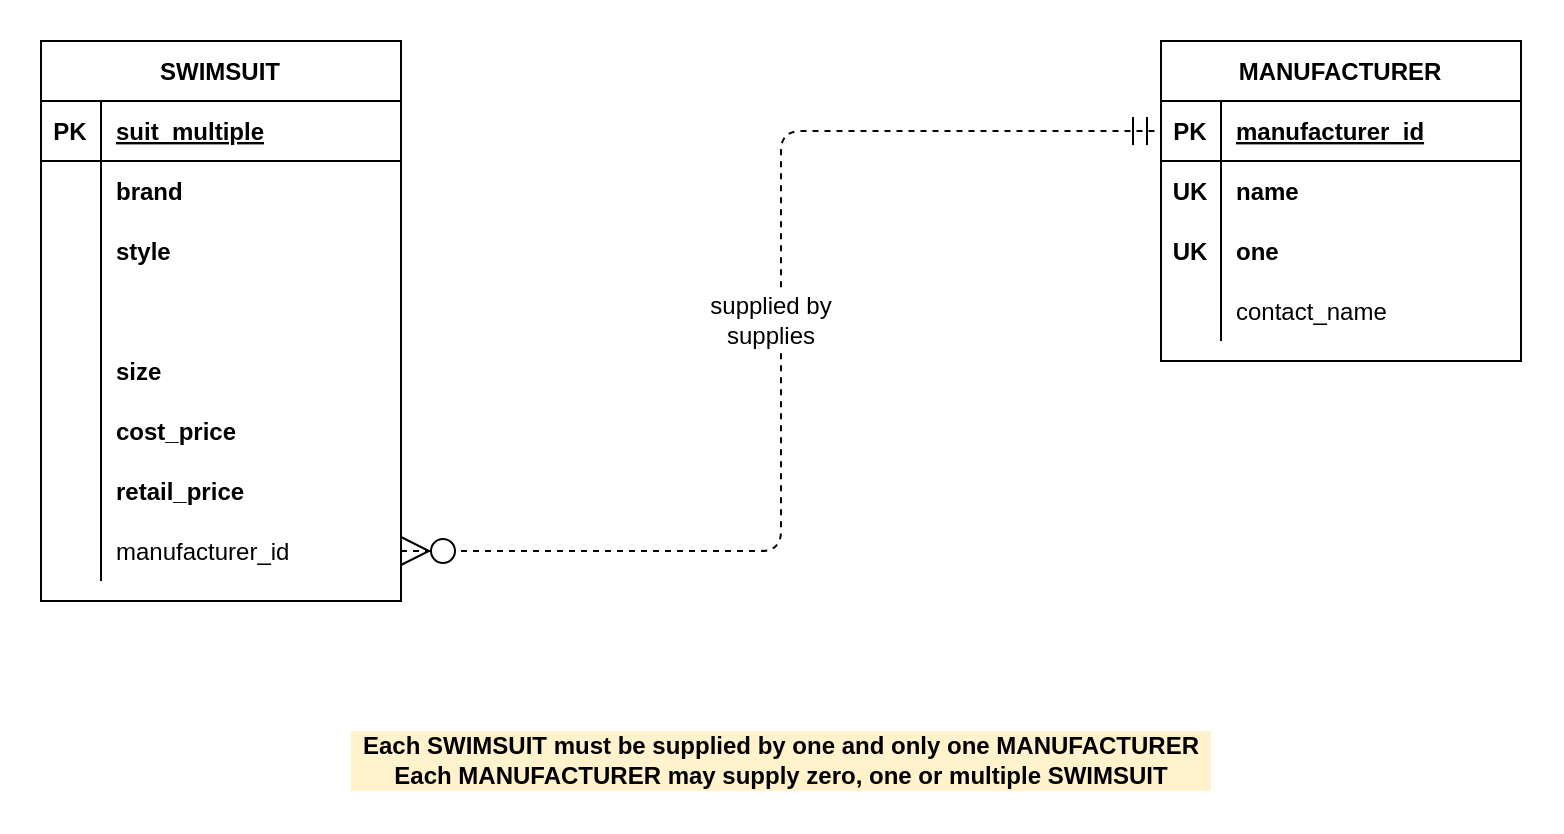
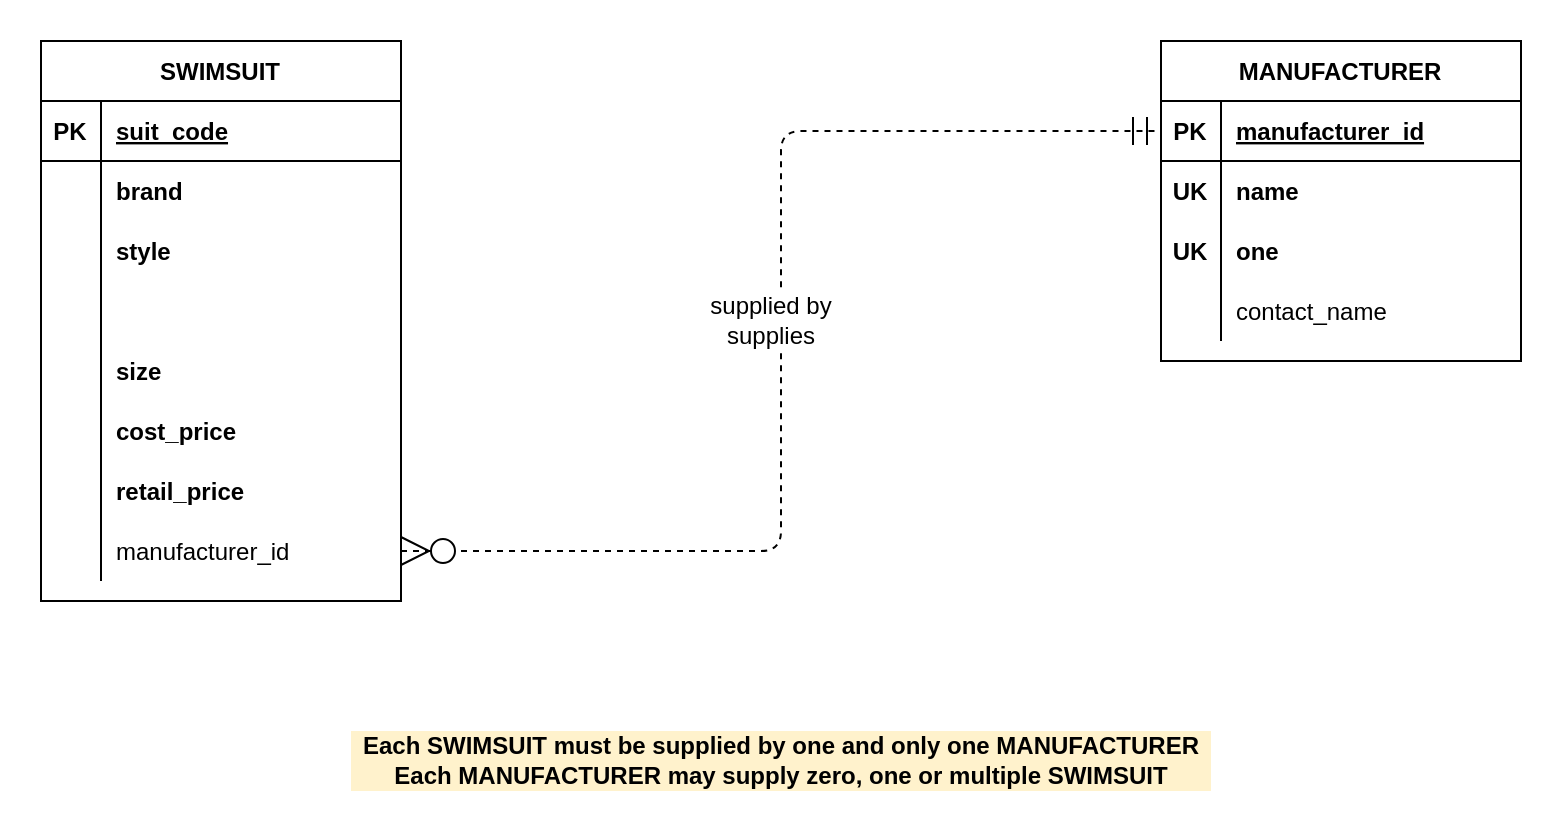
(191, 132) -> (173, 132)
